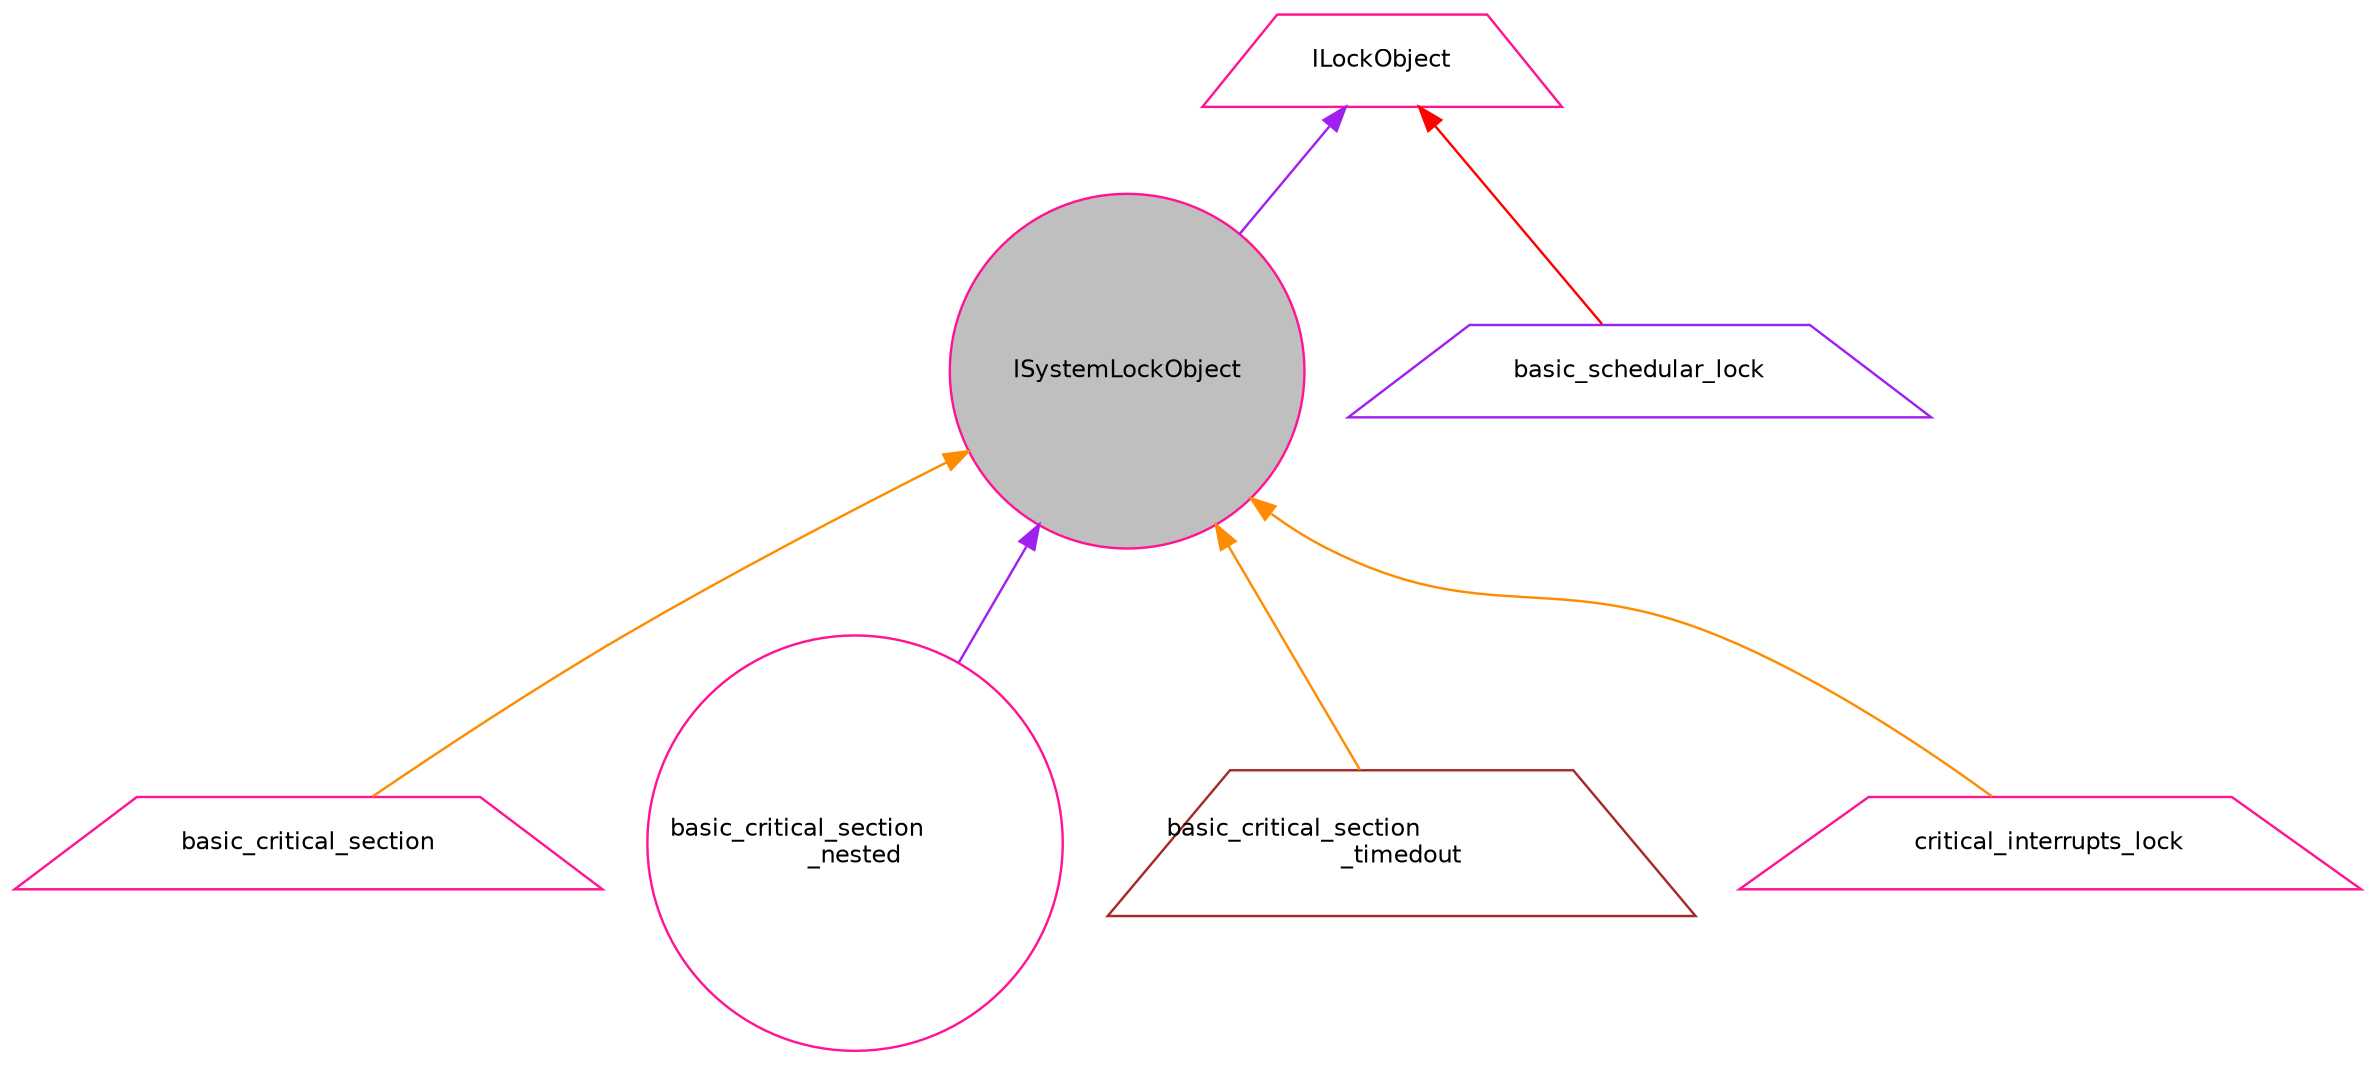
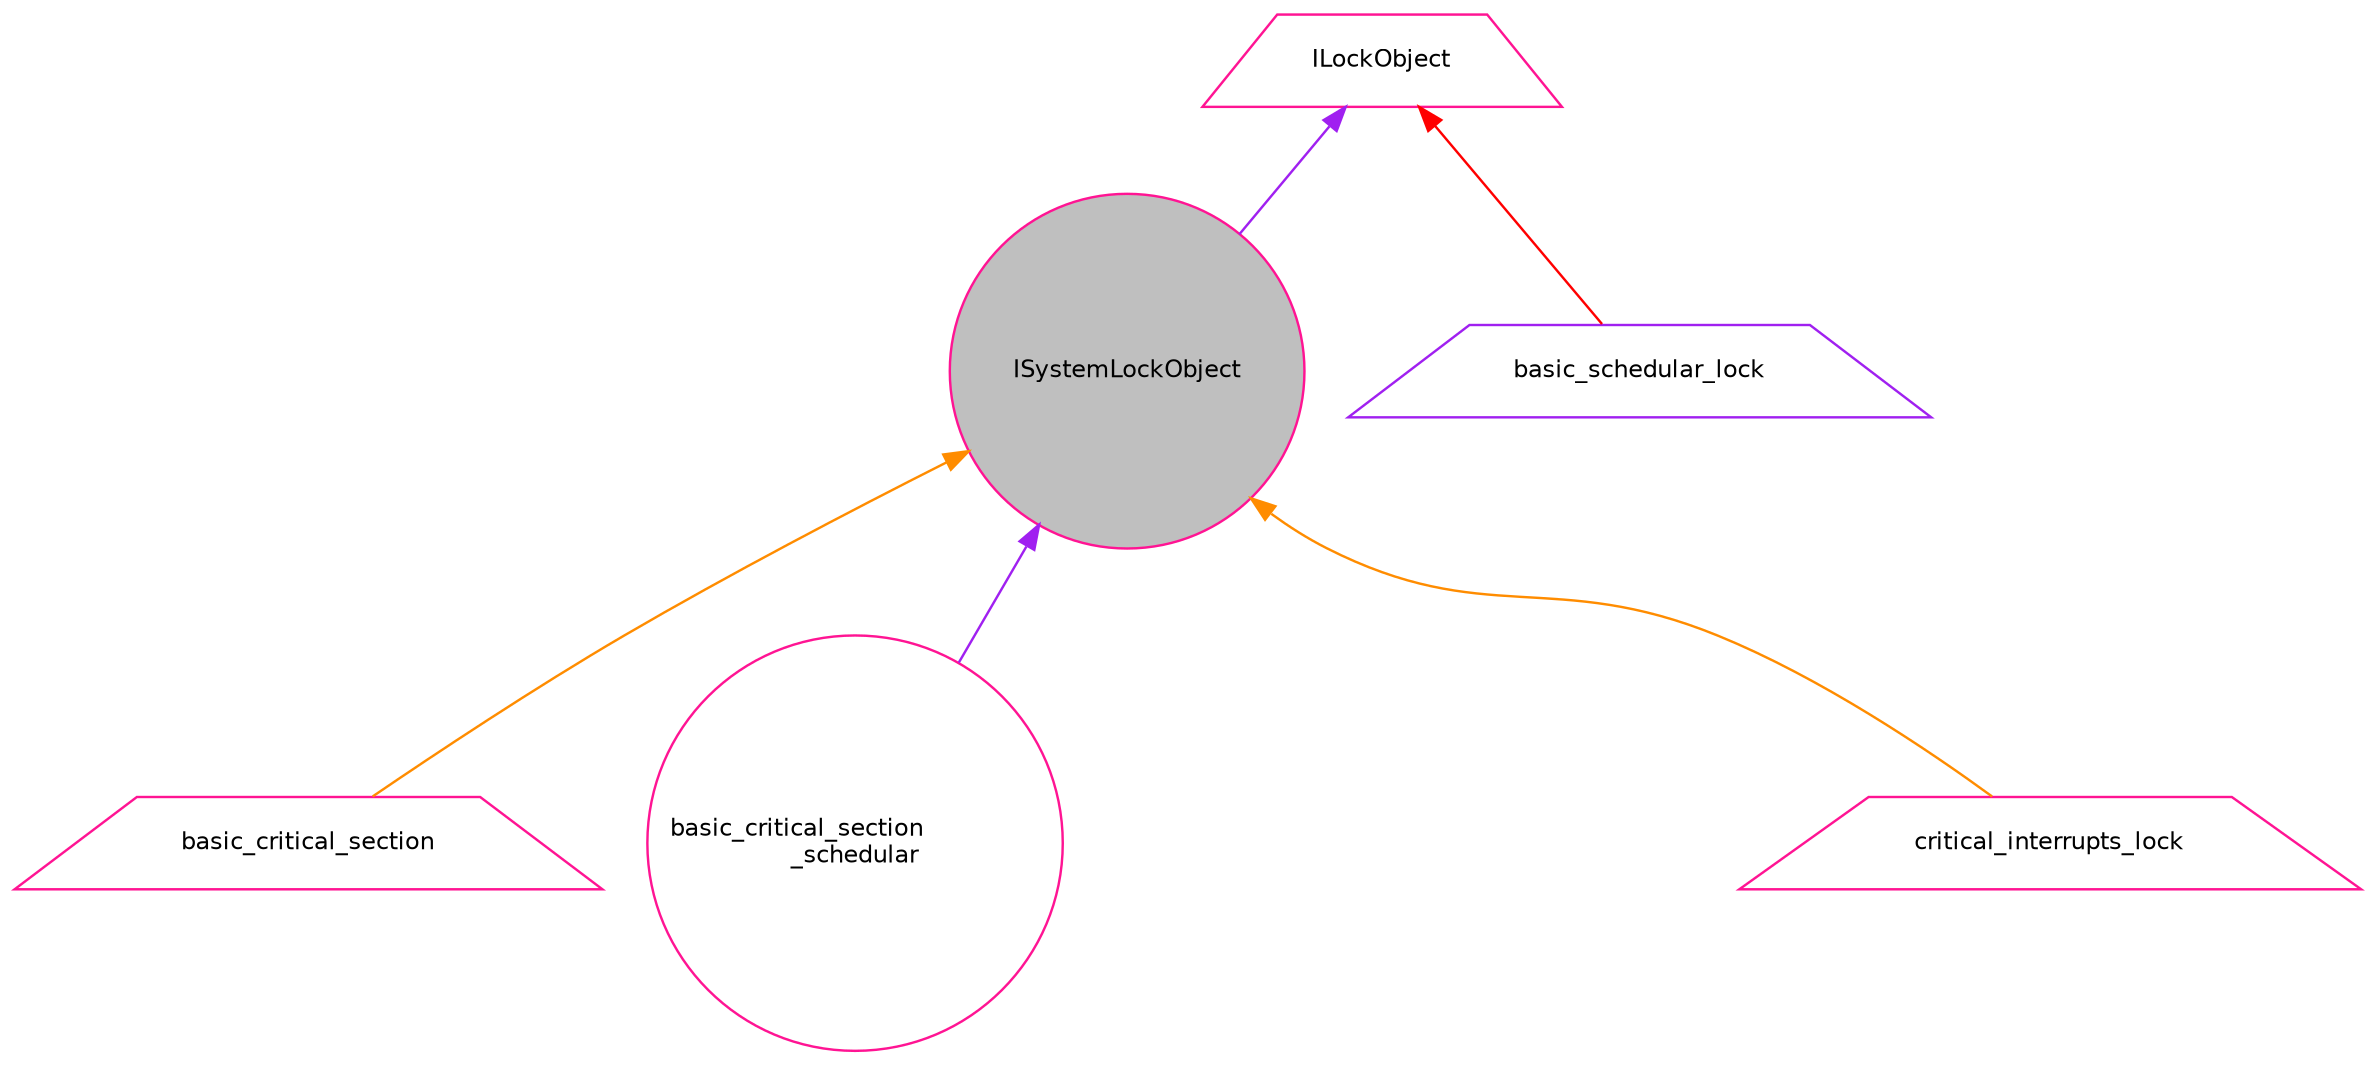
(855, 843) -> (855, 843)
(1402, 843) -> none
